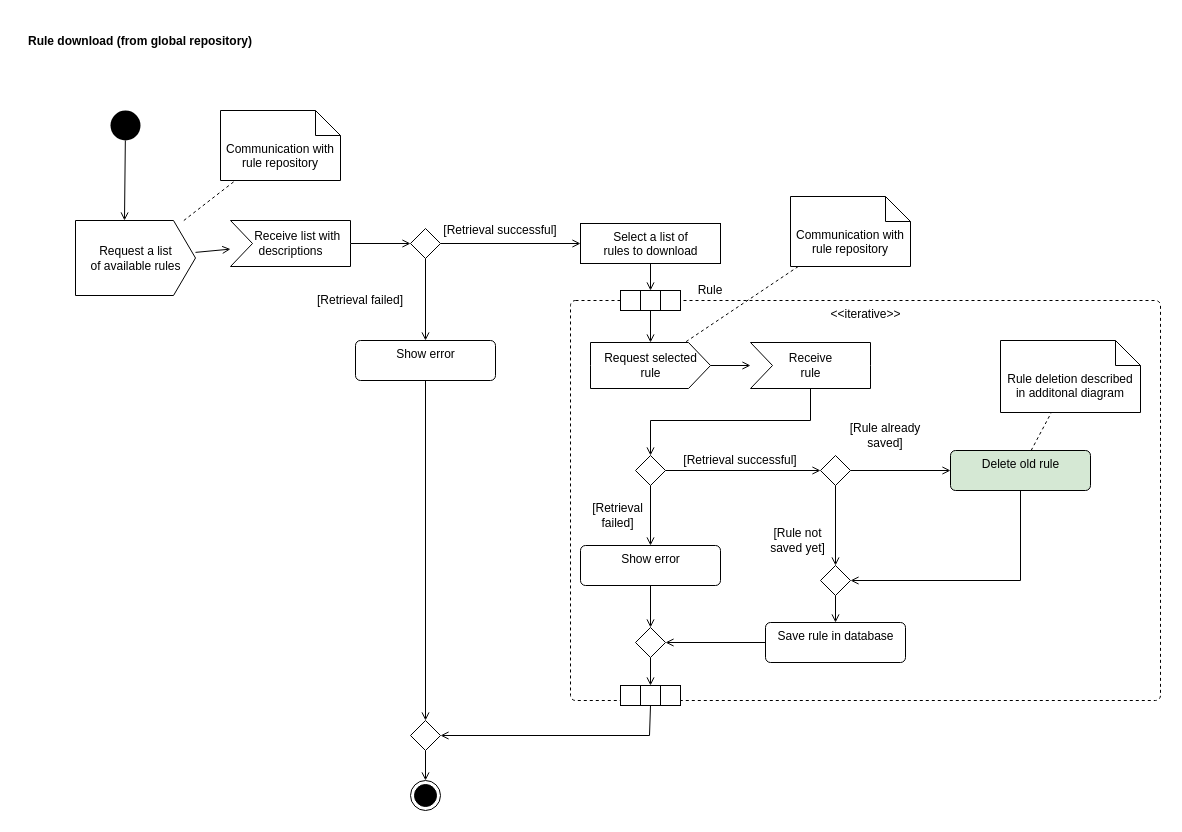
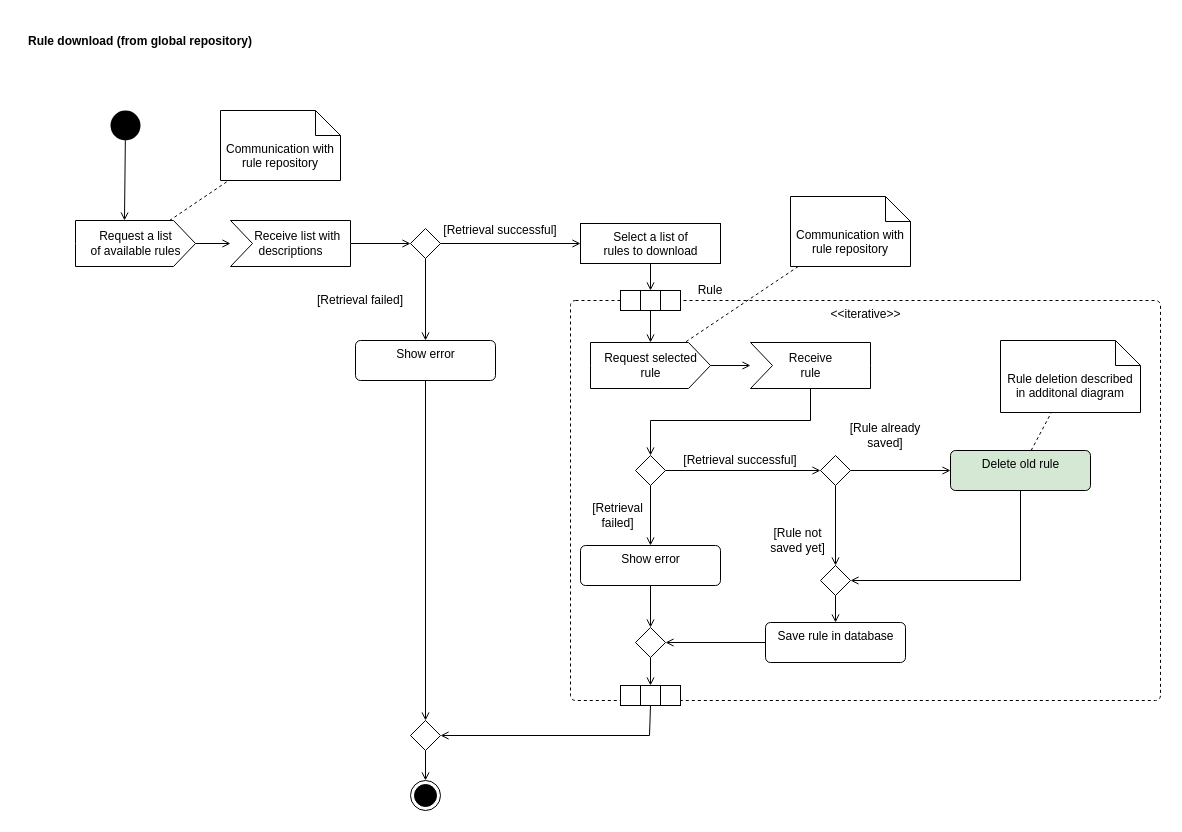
(136, 258) -> (136, 244)
